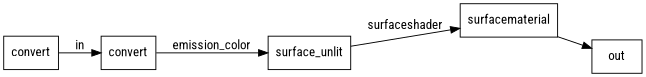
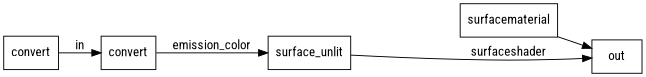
(401, 38) -> (467, 60)
